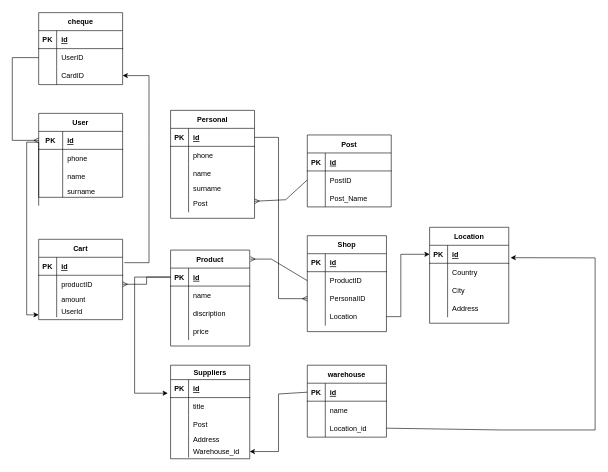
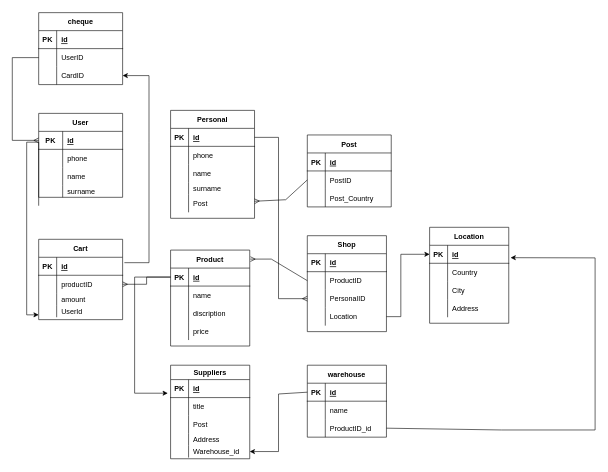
(348, 198) -> (354, 198)
(350, 428) -> (353, 428)
